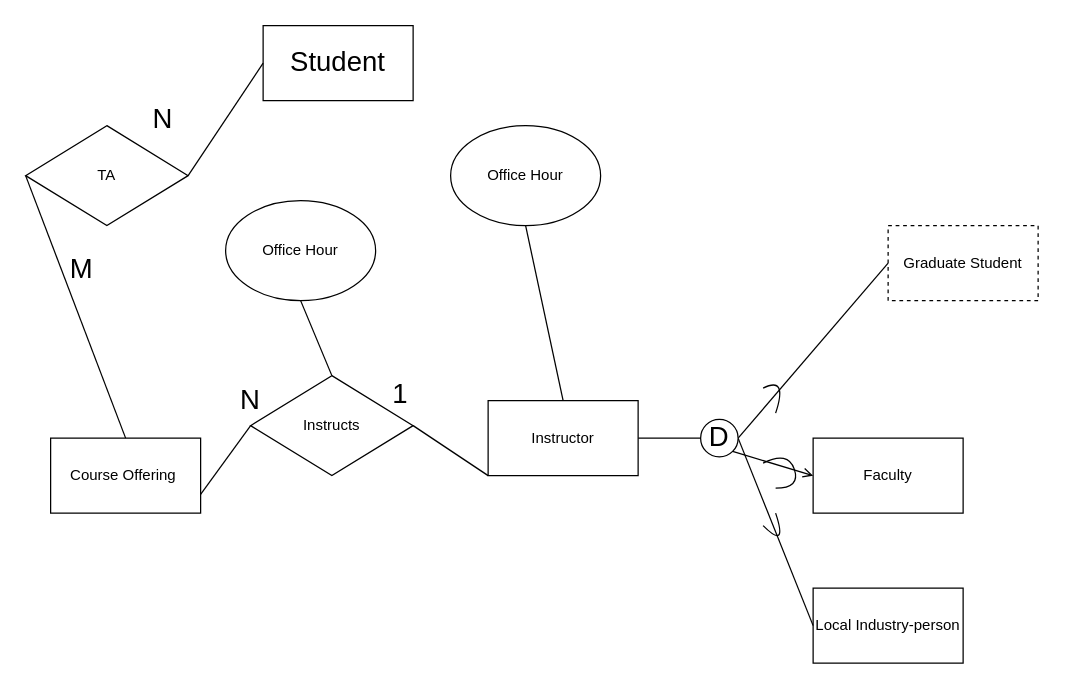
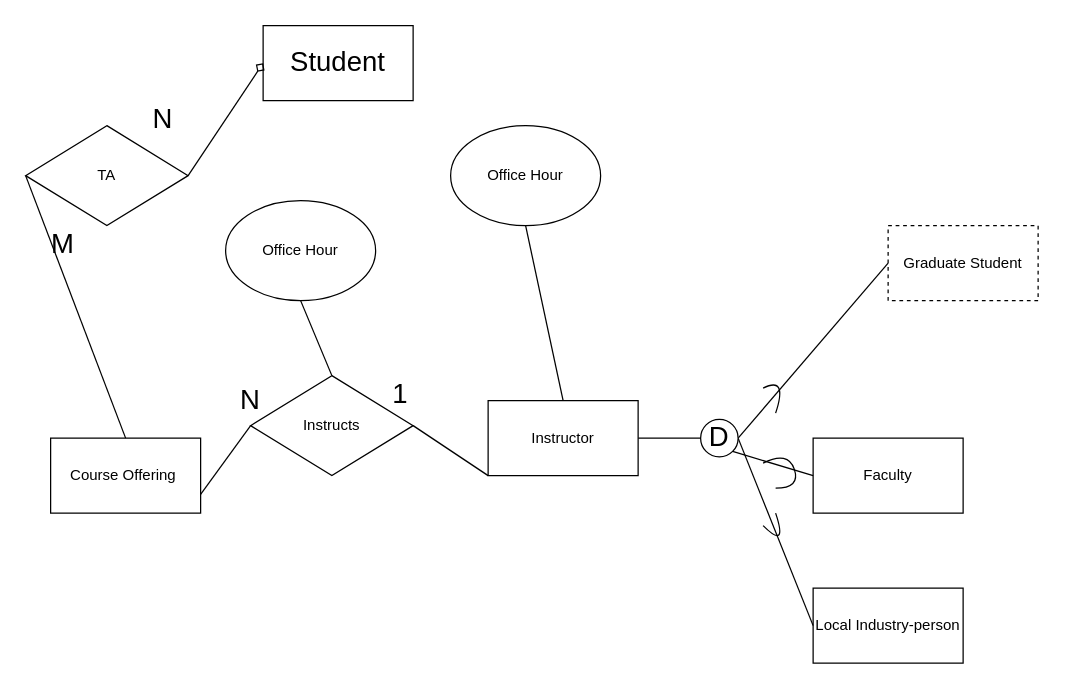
(260, 68) -> (257, 72)
(82, 269) -> (63, 244)
(807, 474) -> (807, 474)
